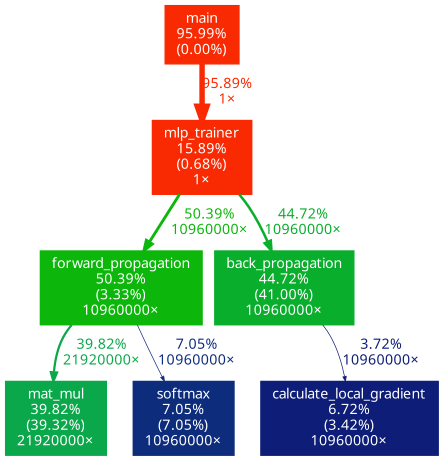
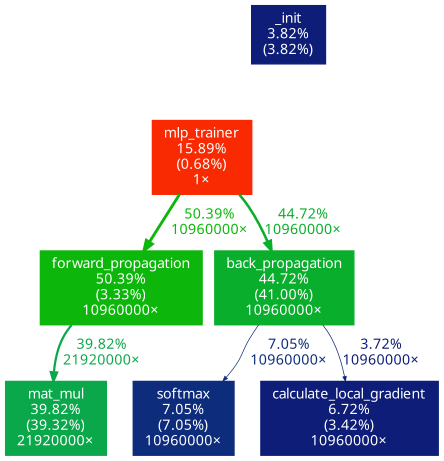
(202, 35) -> none
none -> (289, 35)
(149, 351) -> (243, 352)
